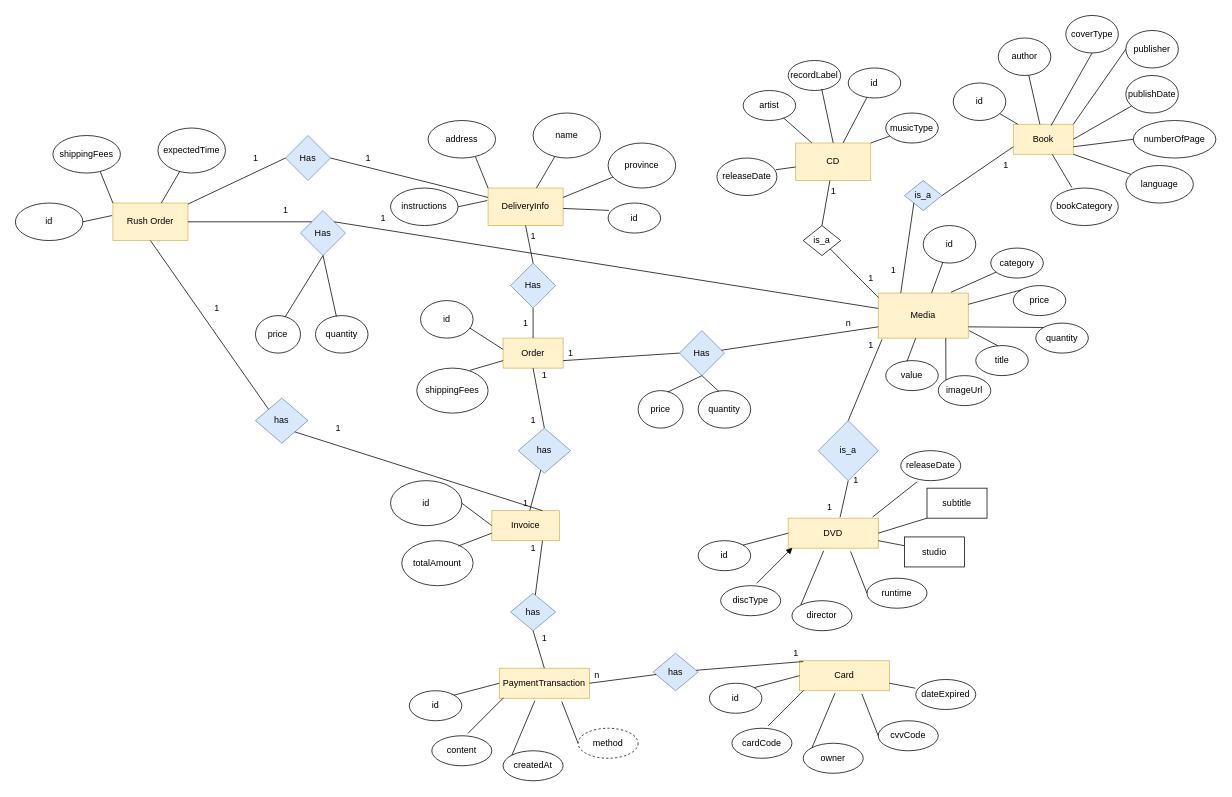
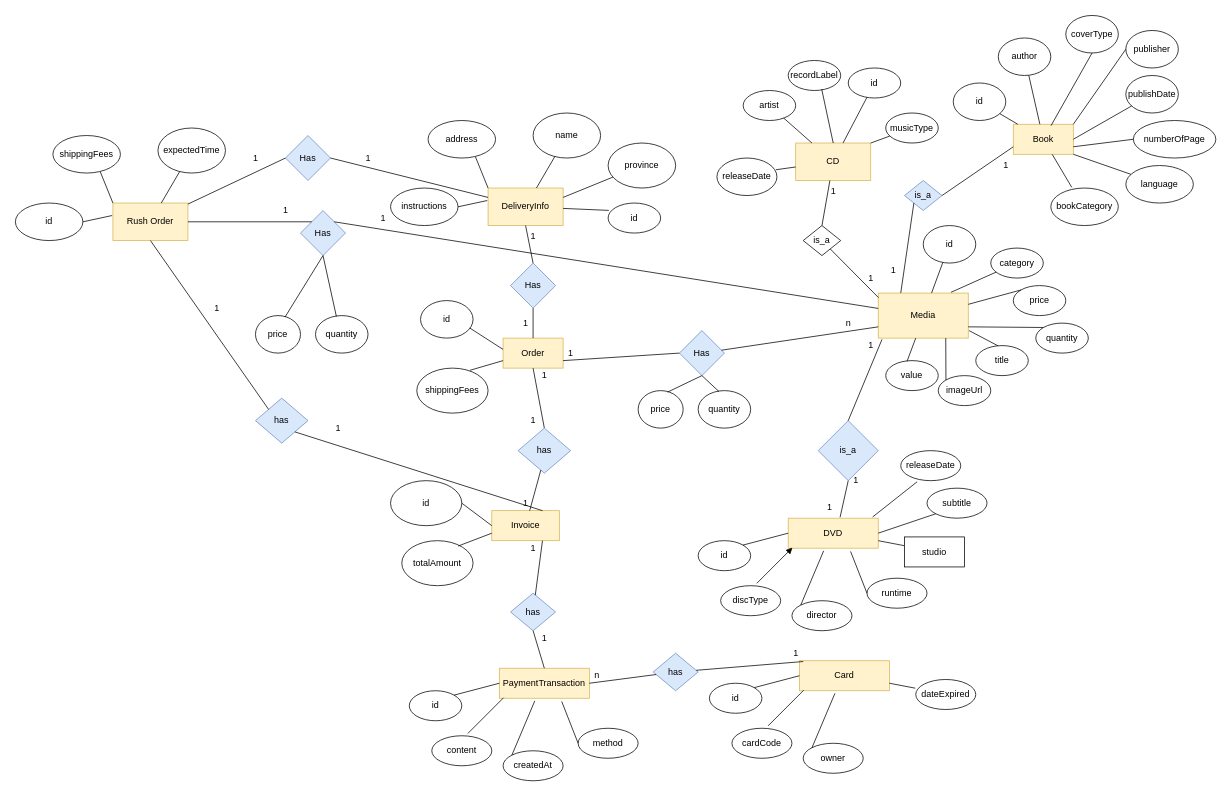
(957, 503) -> (957, 503)
(870, 714) -> none
(908, 735) -> none
(608, 743) -> (608, 743)
